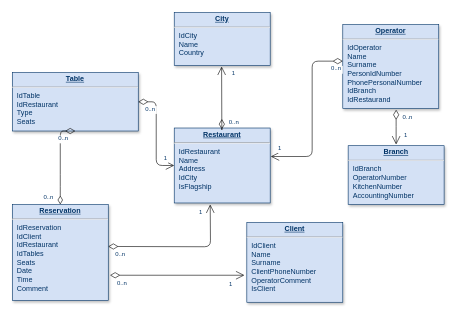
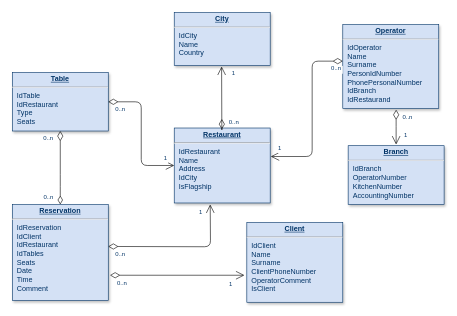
(75, 102) -> (60, 102)
